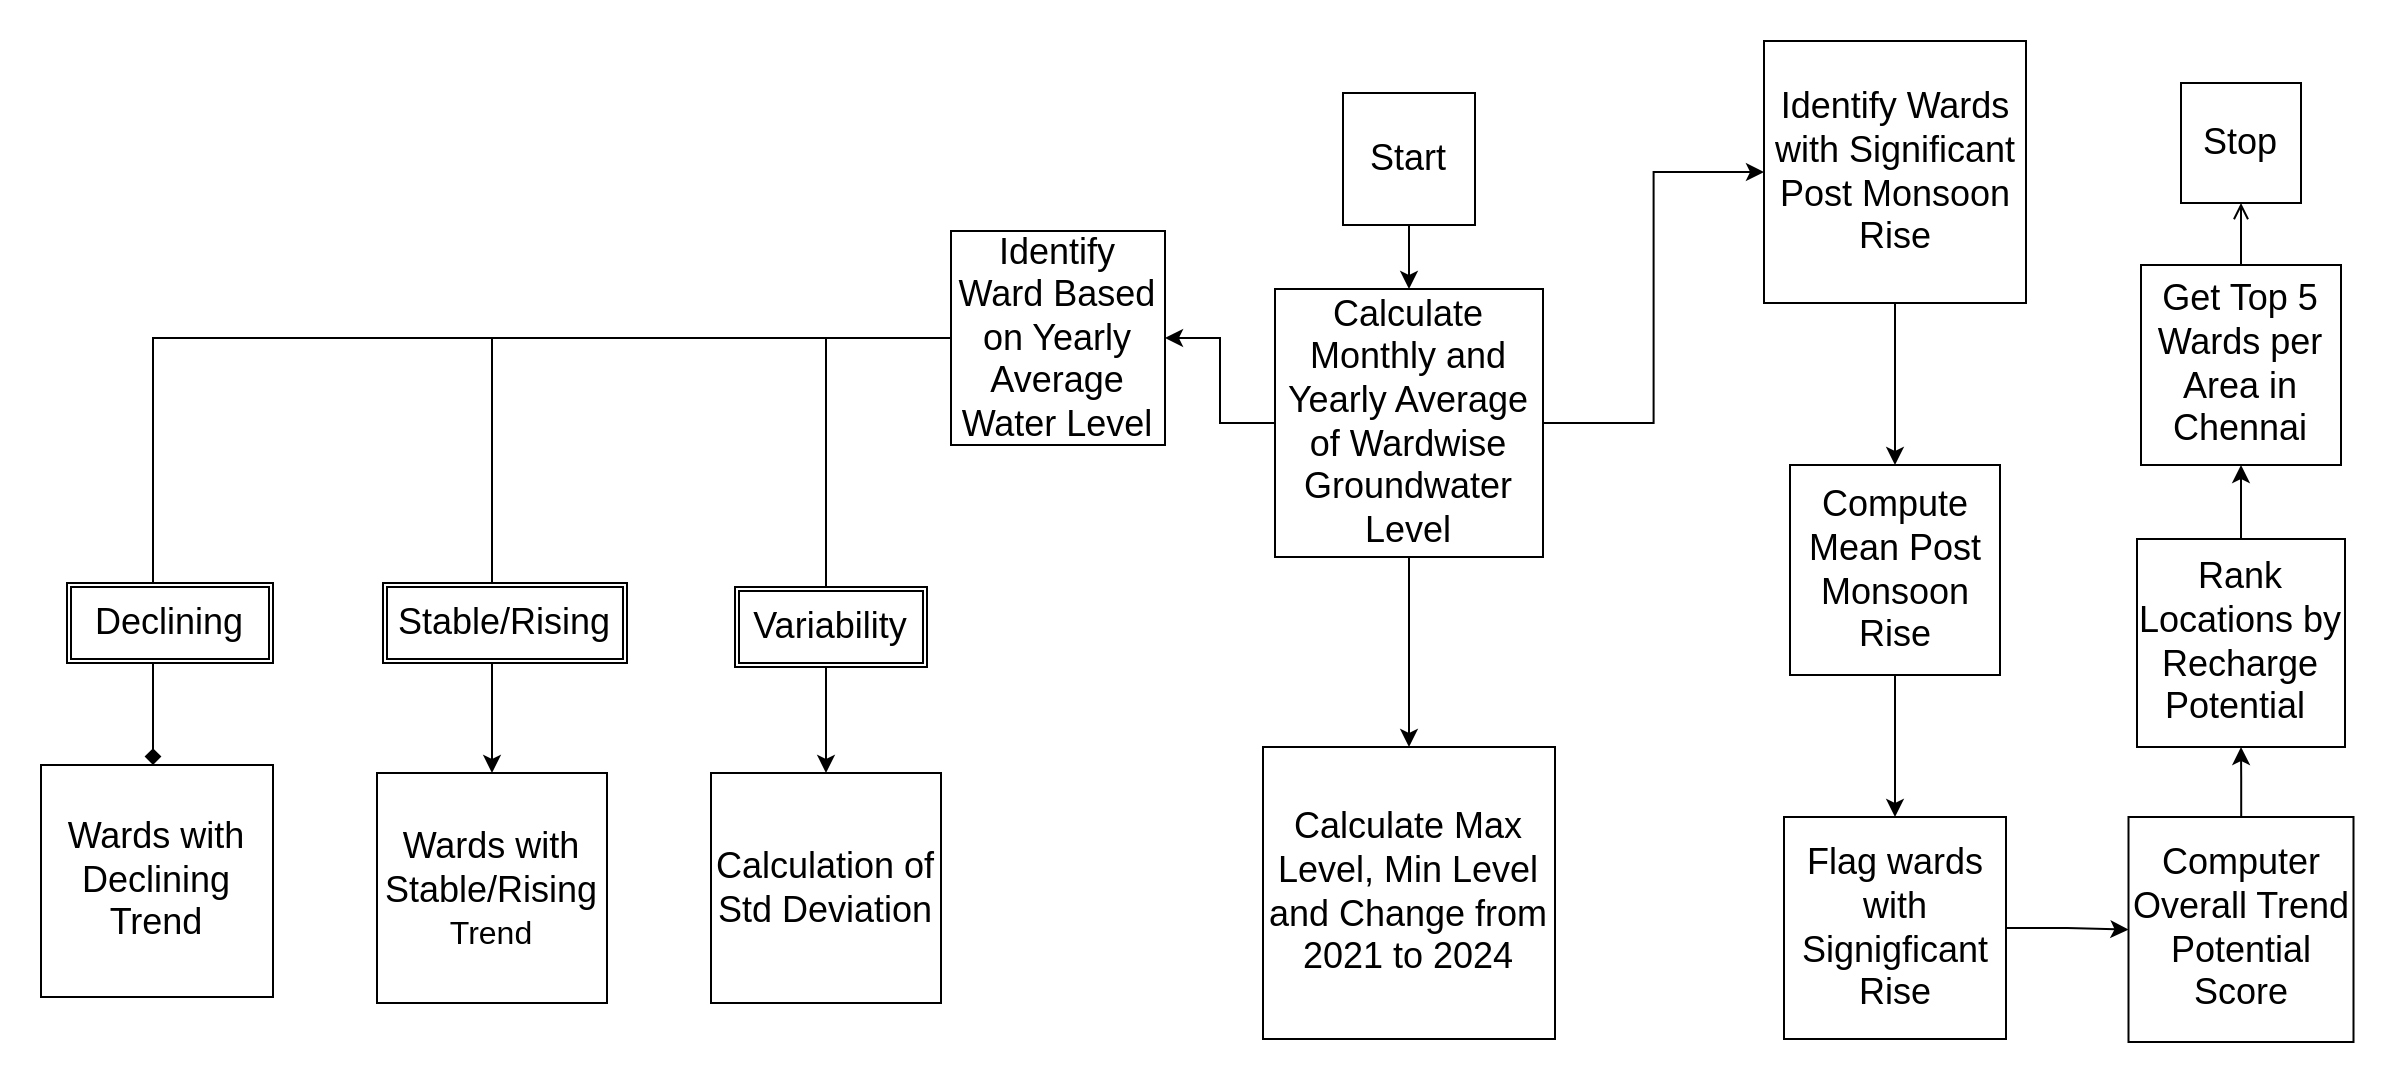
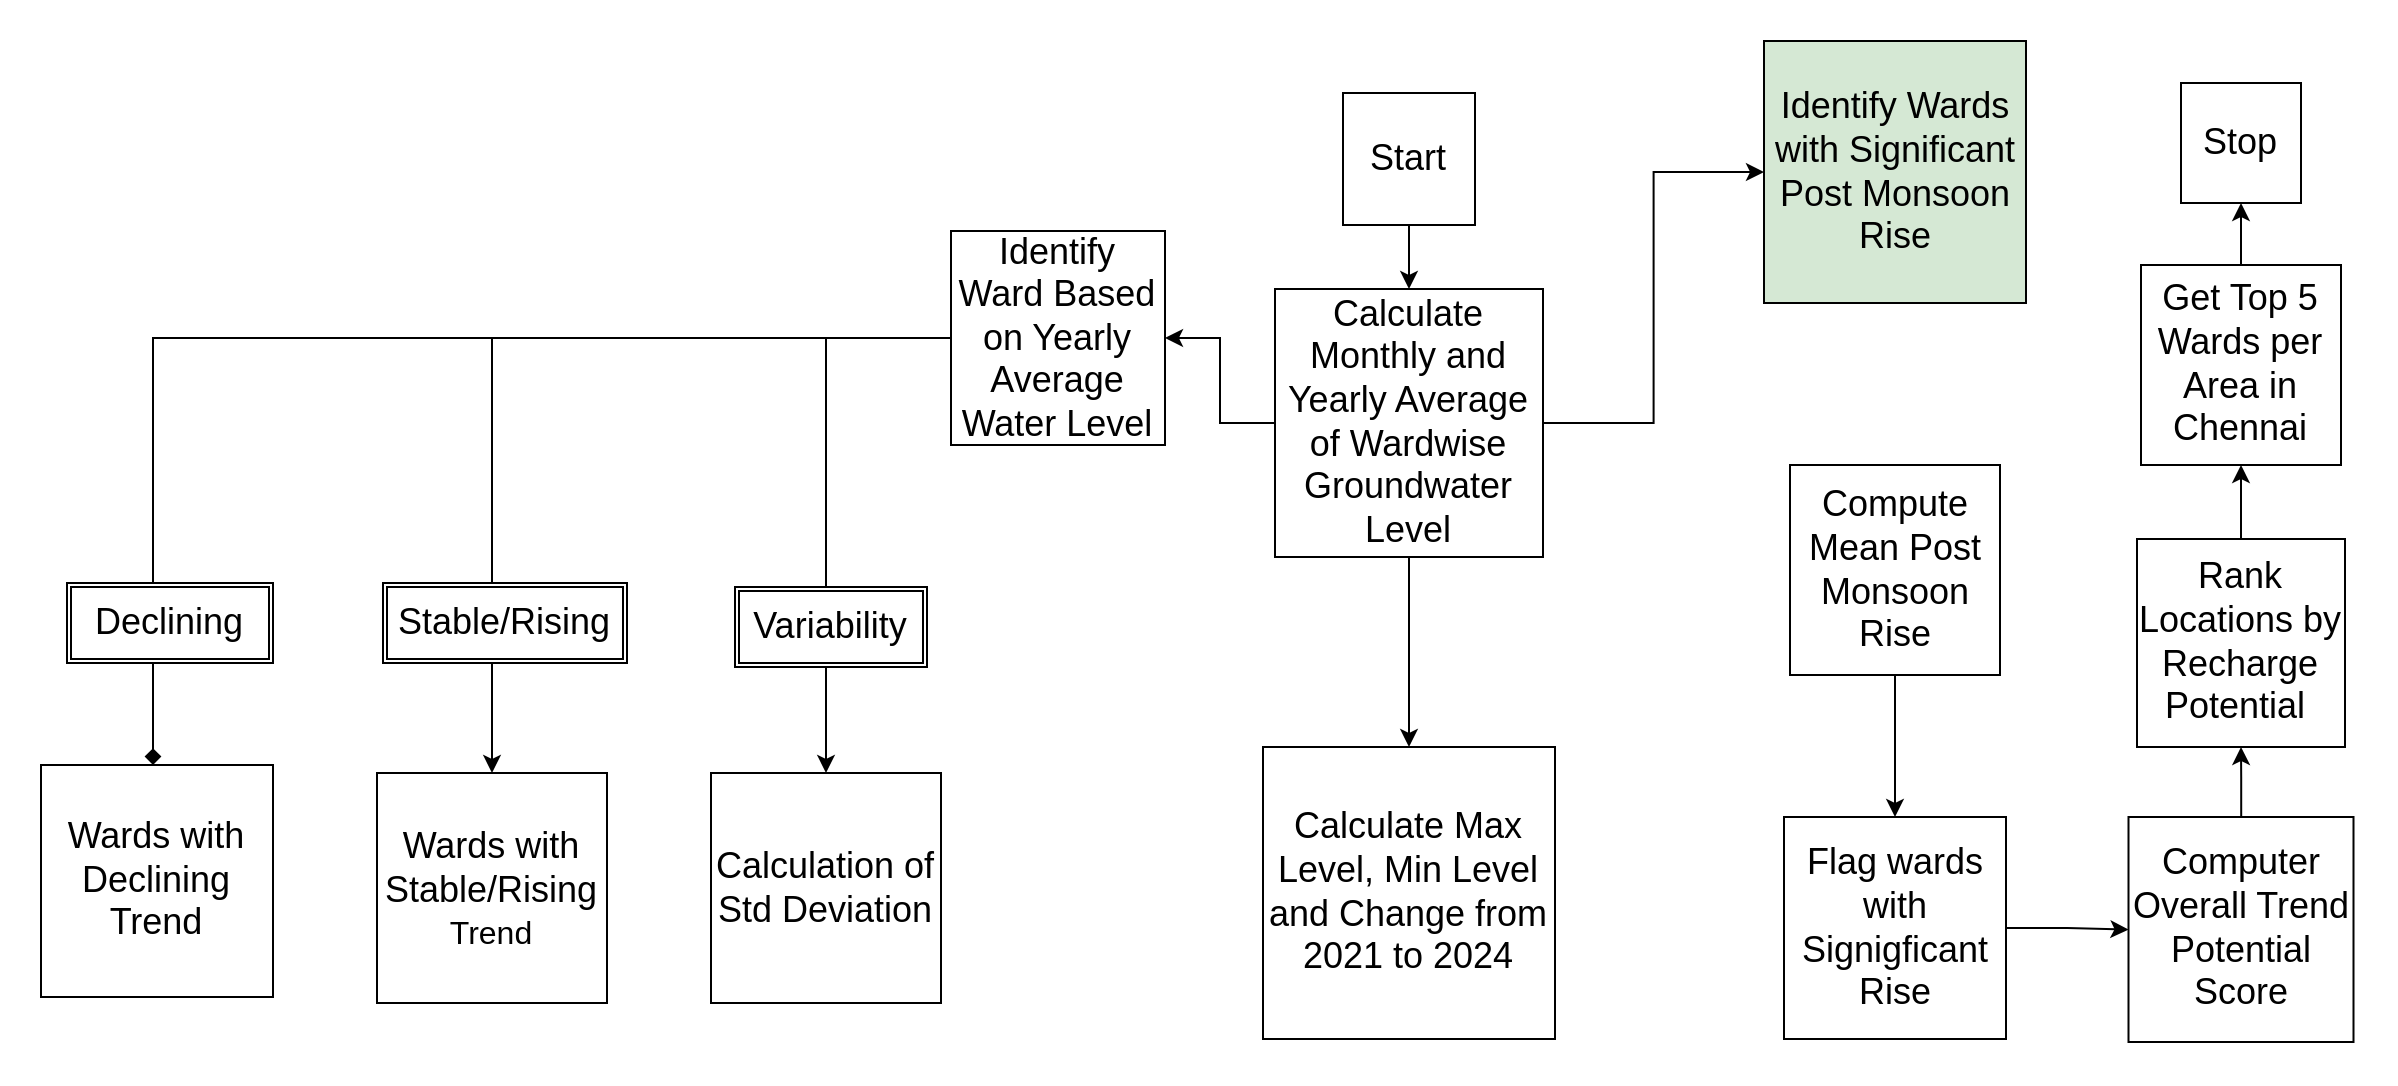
(1895, 172) -> (1895, 172)
(2241, 215) -> (2241, 218)
(1895, 377) -> none
